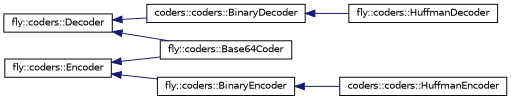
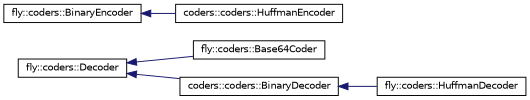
(58, 68) -> none
